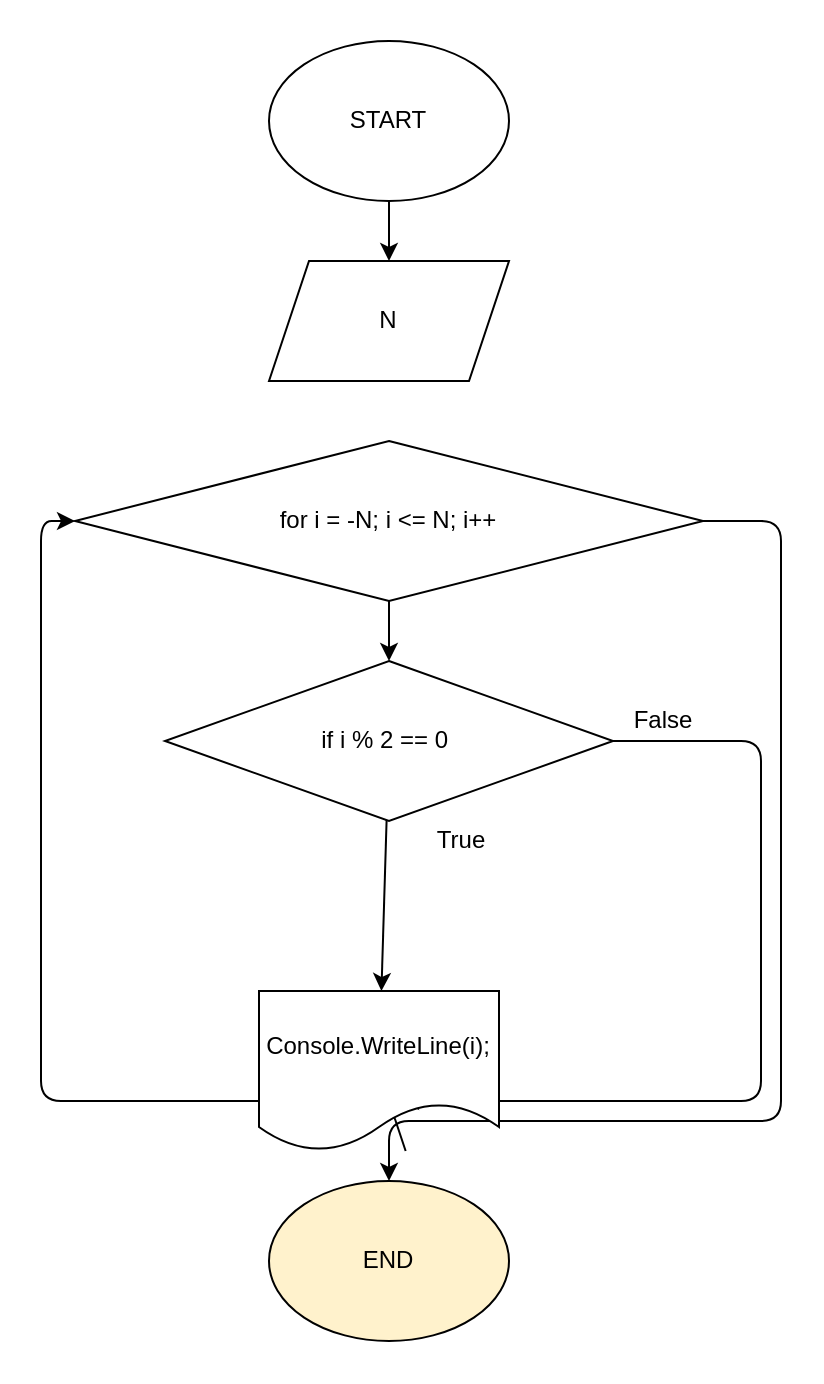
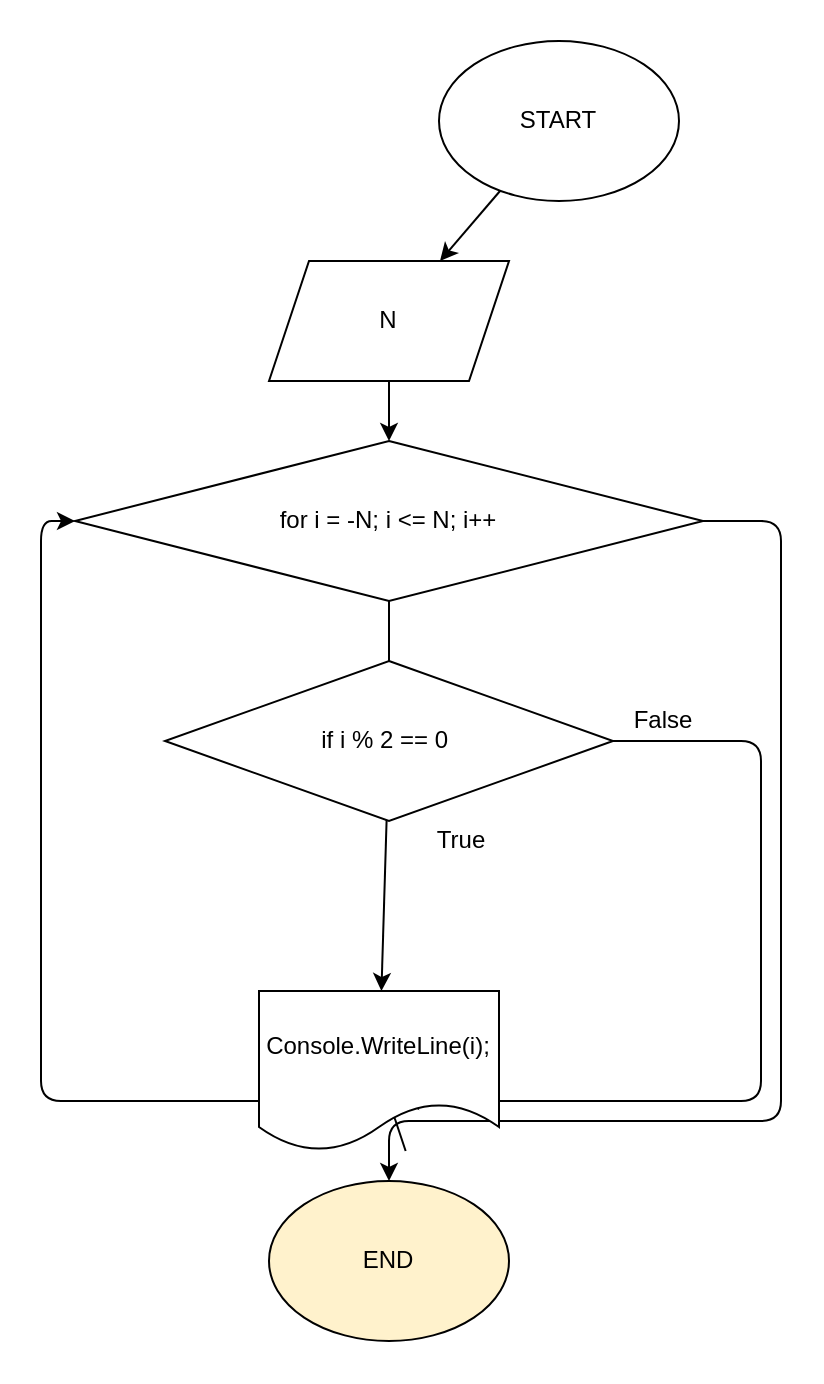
(389, 121) -> (559, 121)
none -> (389, 404)
(389, 646) -> (389, 651)
